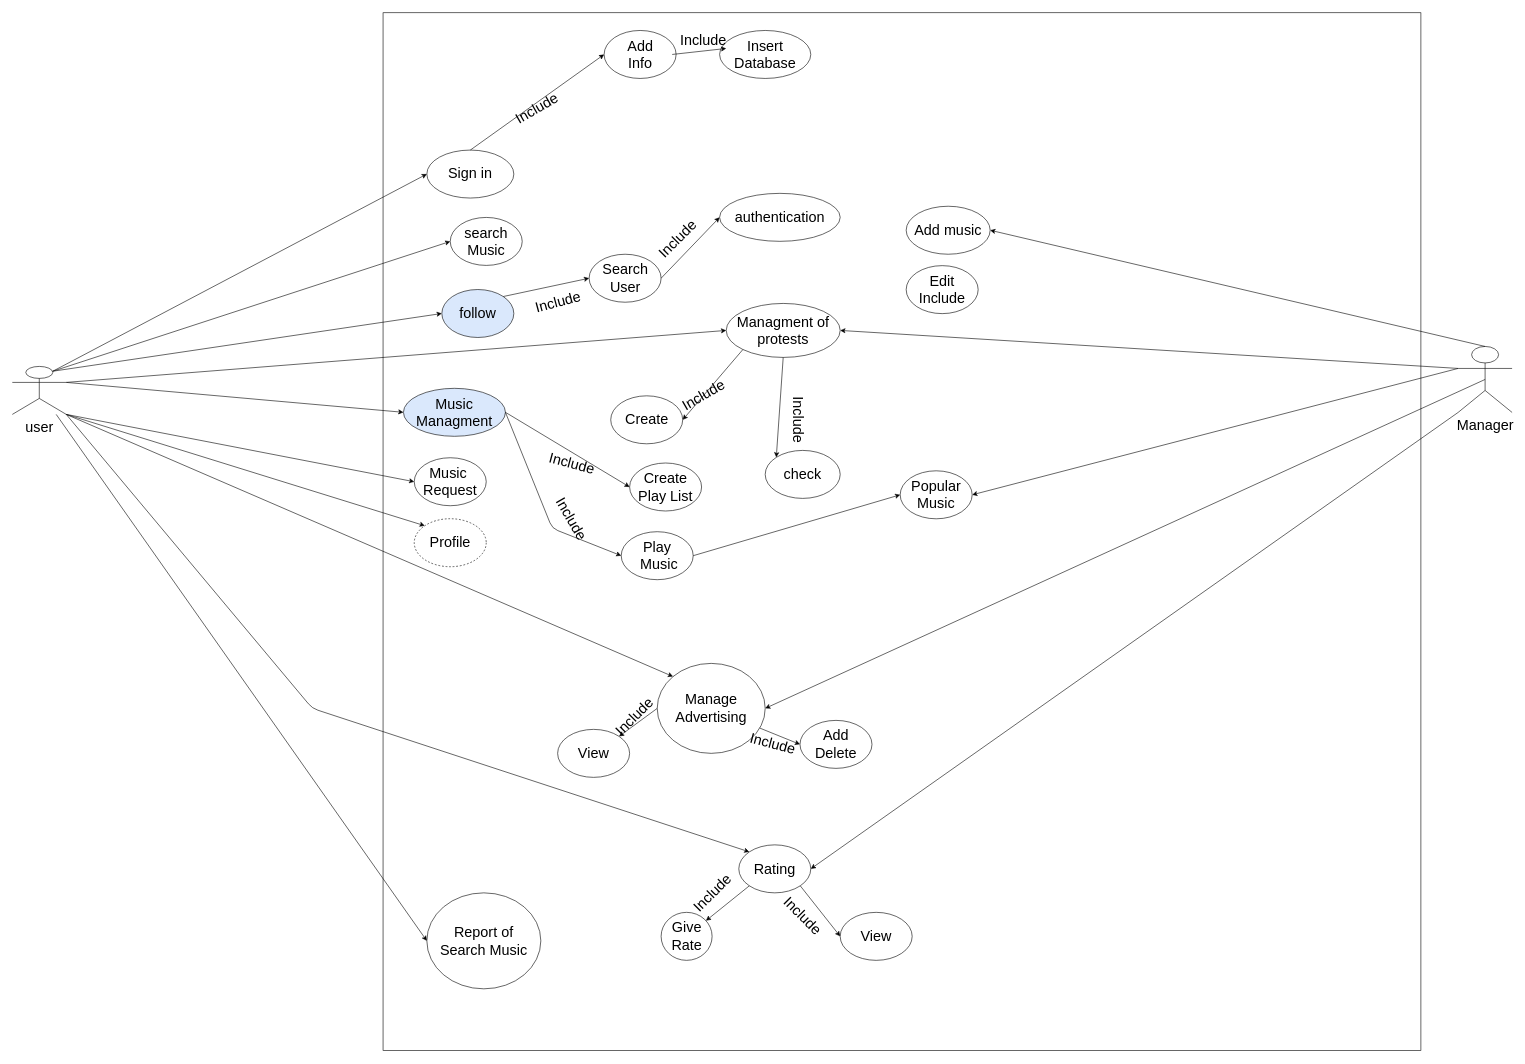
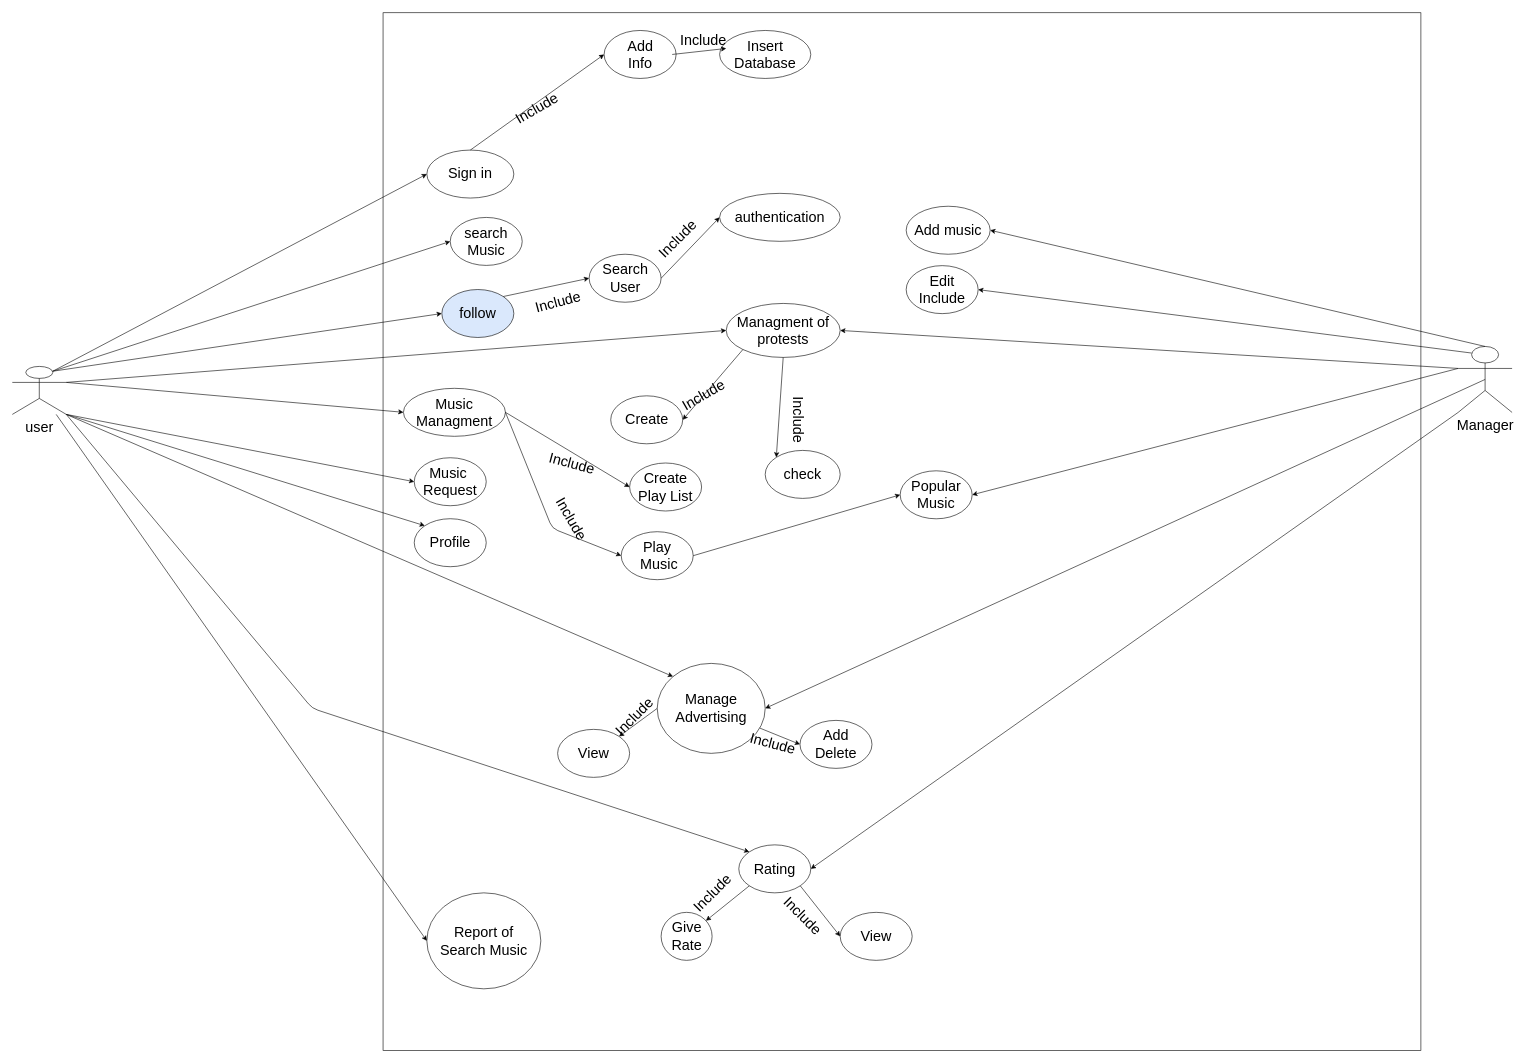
none -> (1226, 321)
(455, 412) -> (455, 412)
(450, 543) -> (450, 543)
